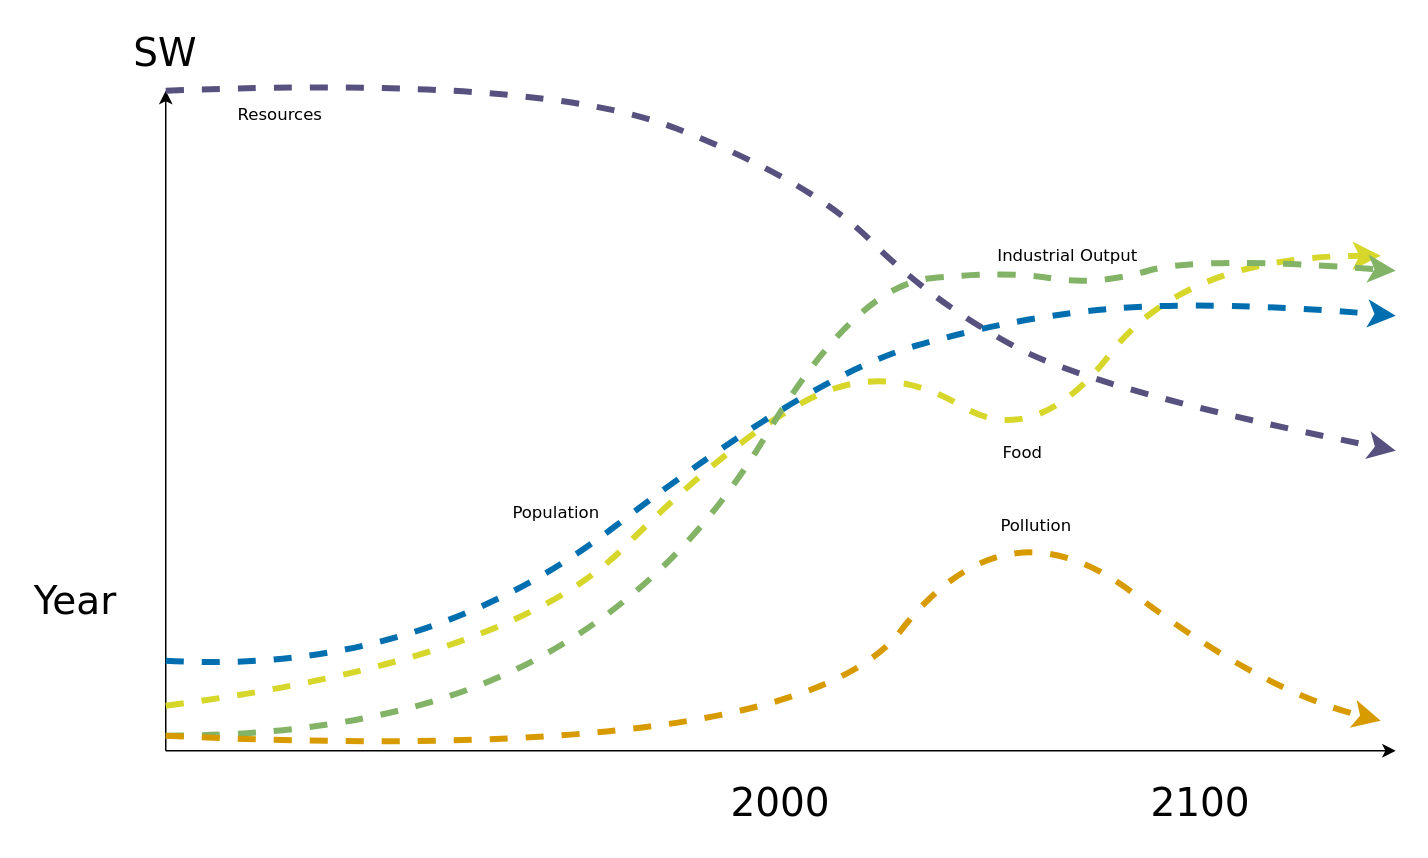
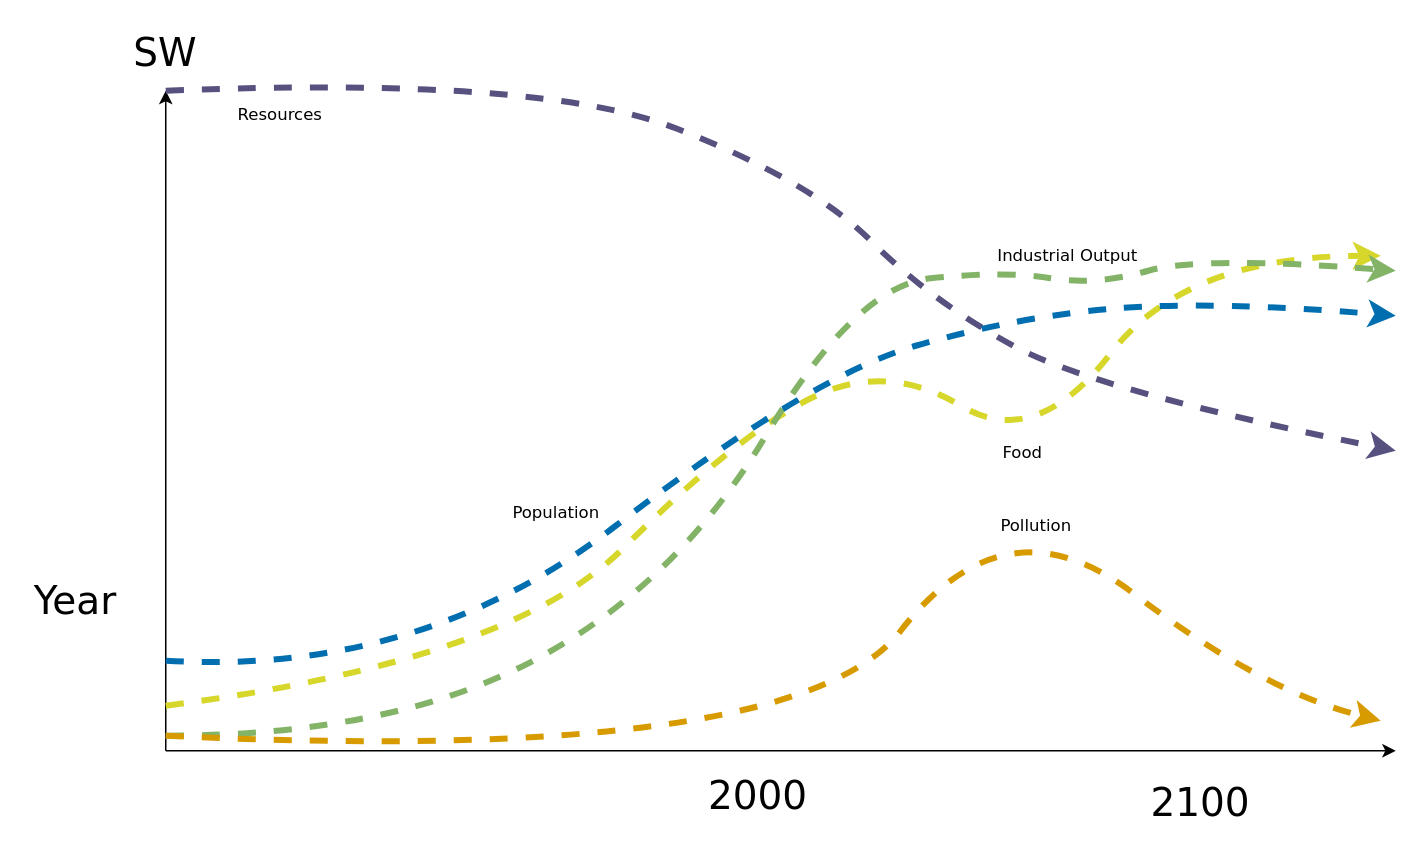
(781, 803) -> (758, 796)
